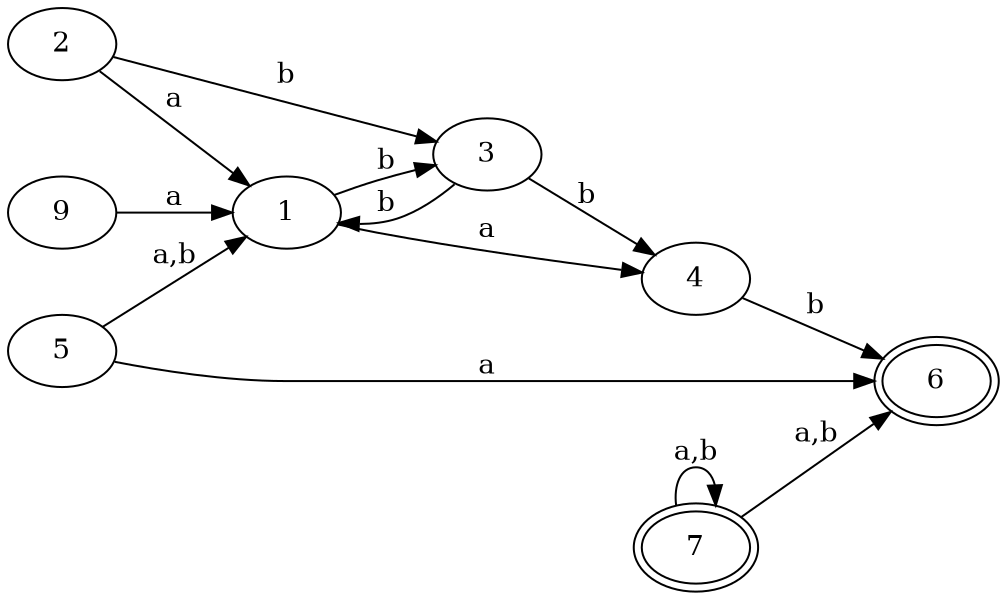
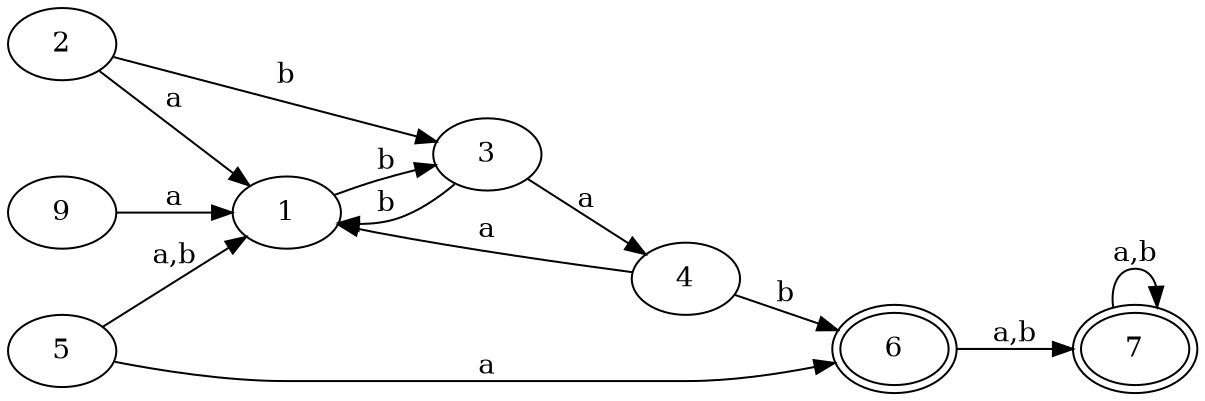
(588, 196) -> (587, 200)
(479, 250) -> (495, 253)
(808, 470) -> (1004, 349)
